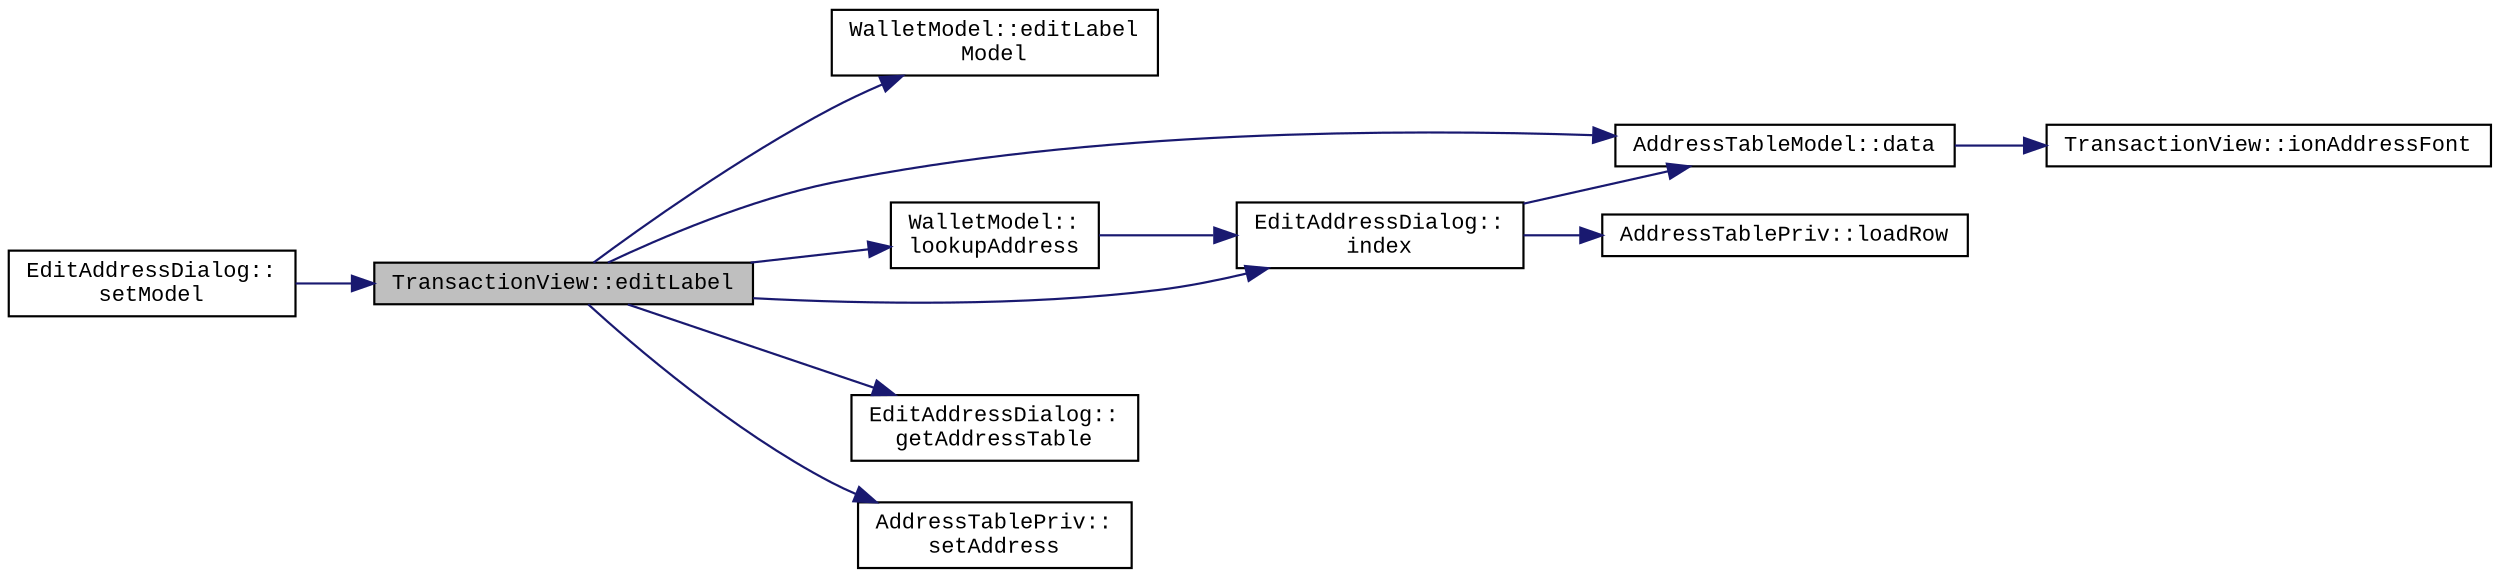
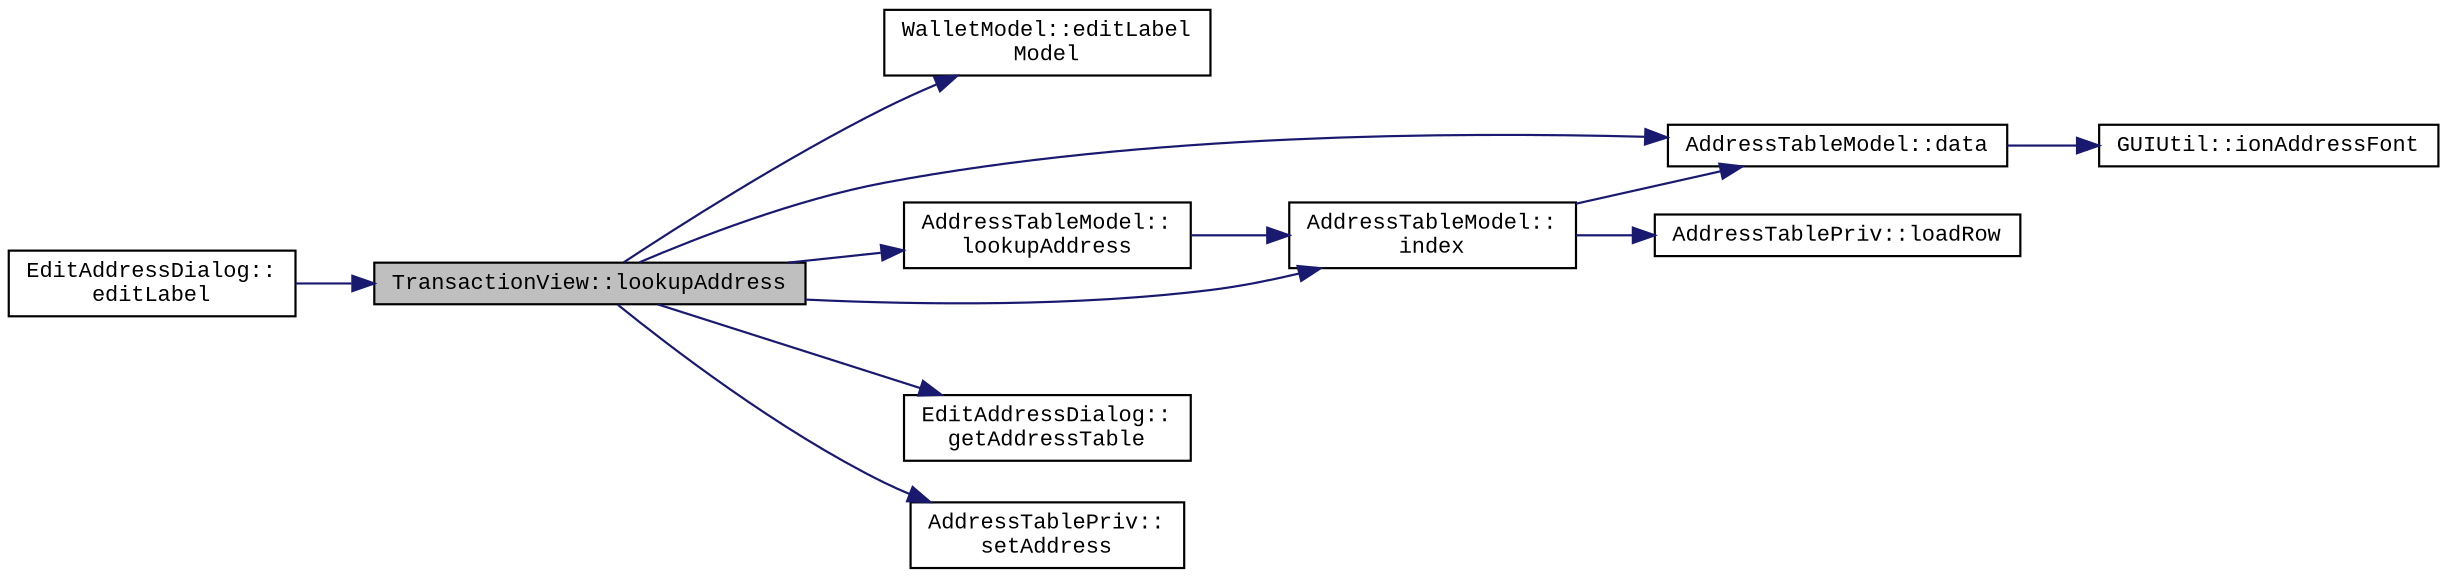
(2269, 146) -> (2269, 146)
(995, 235) -> (1047, 235)
(1380, 235) -> (1433, 235)
(152, 283) -> (152, 283)
(564, 283) -> (590, 283)
